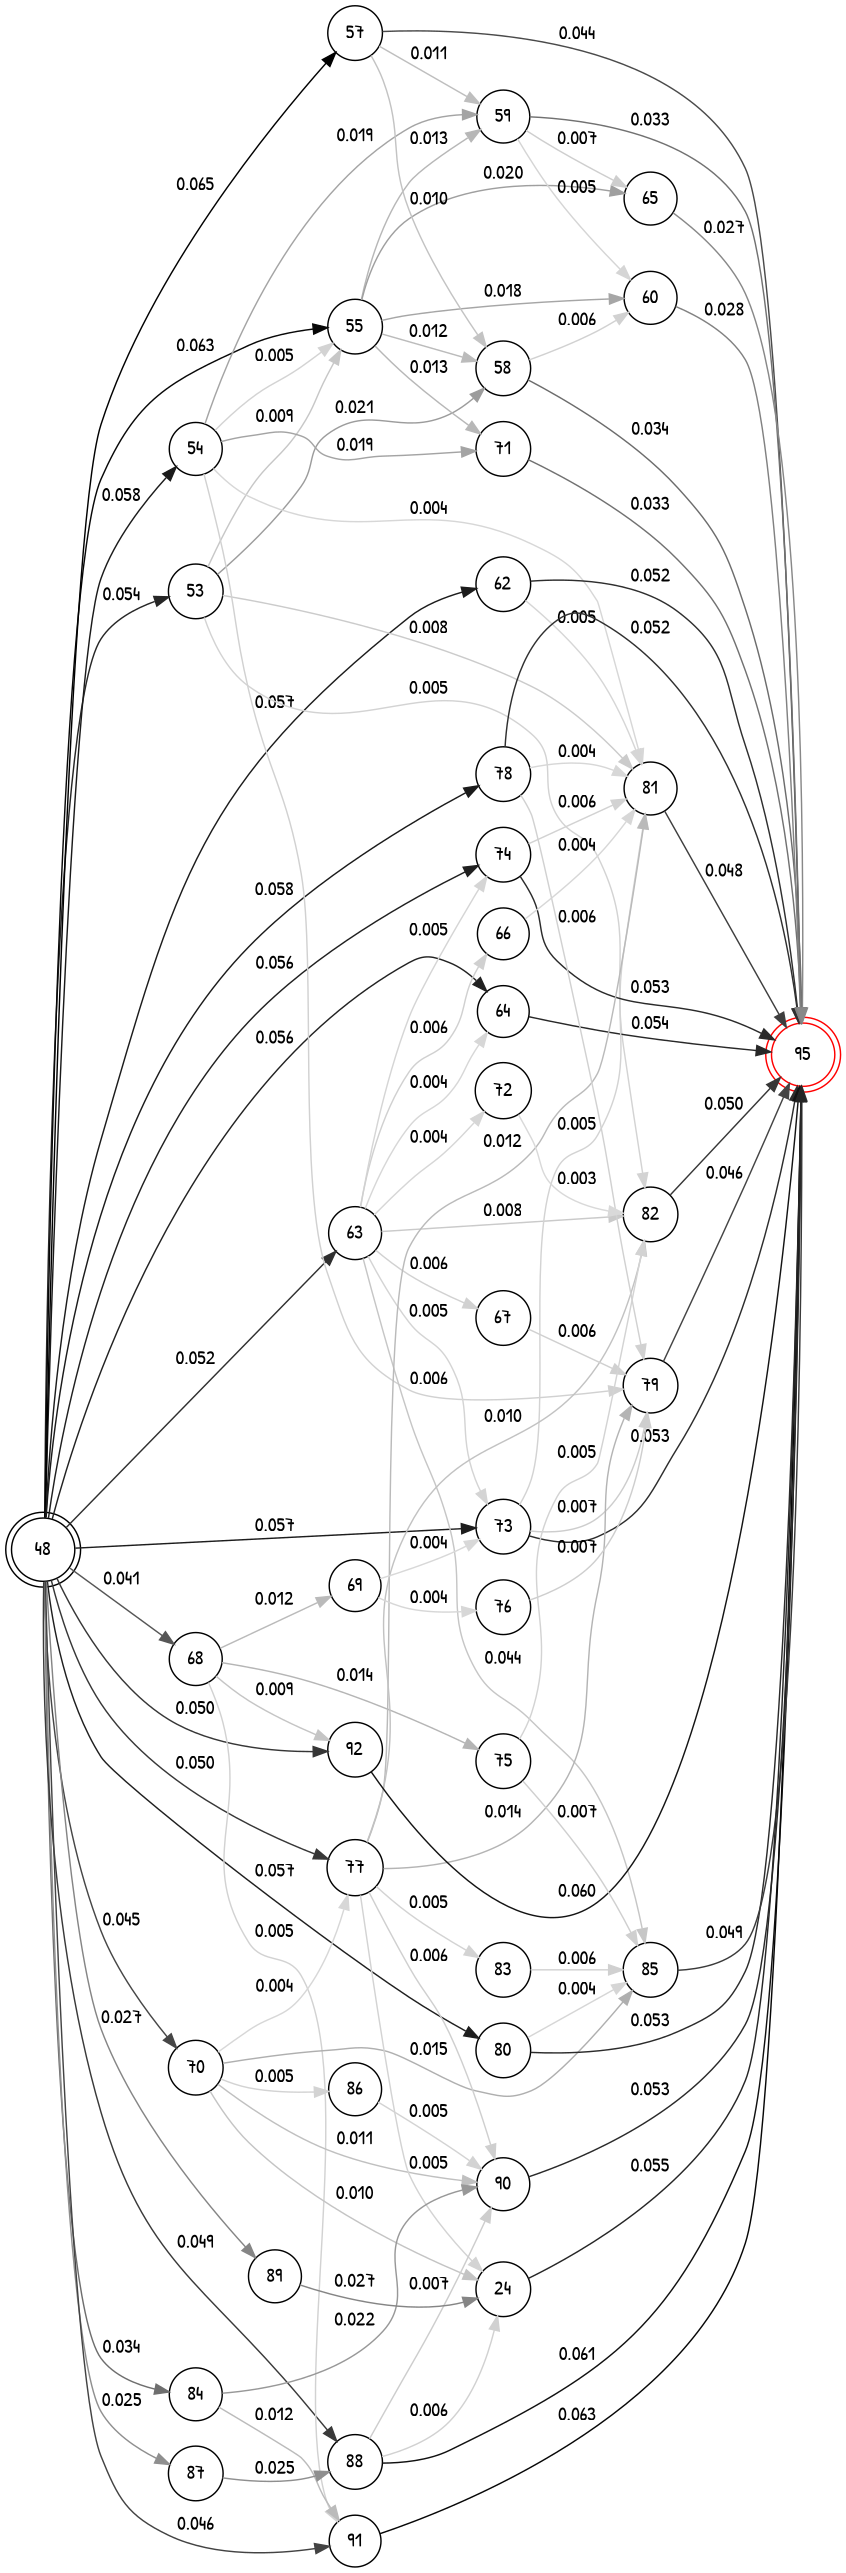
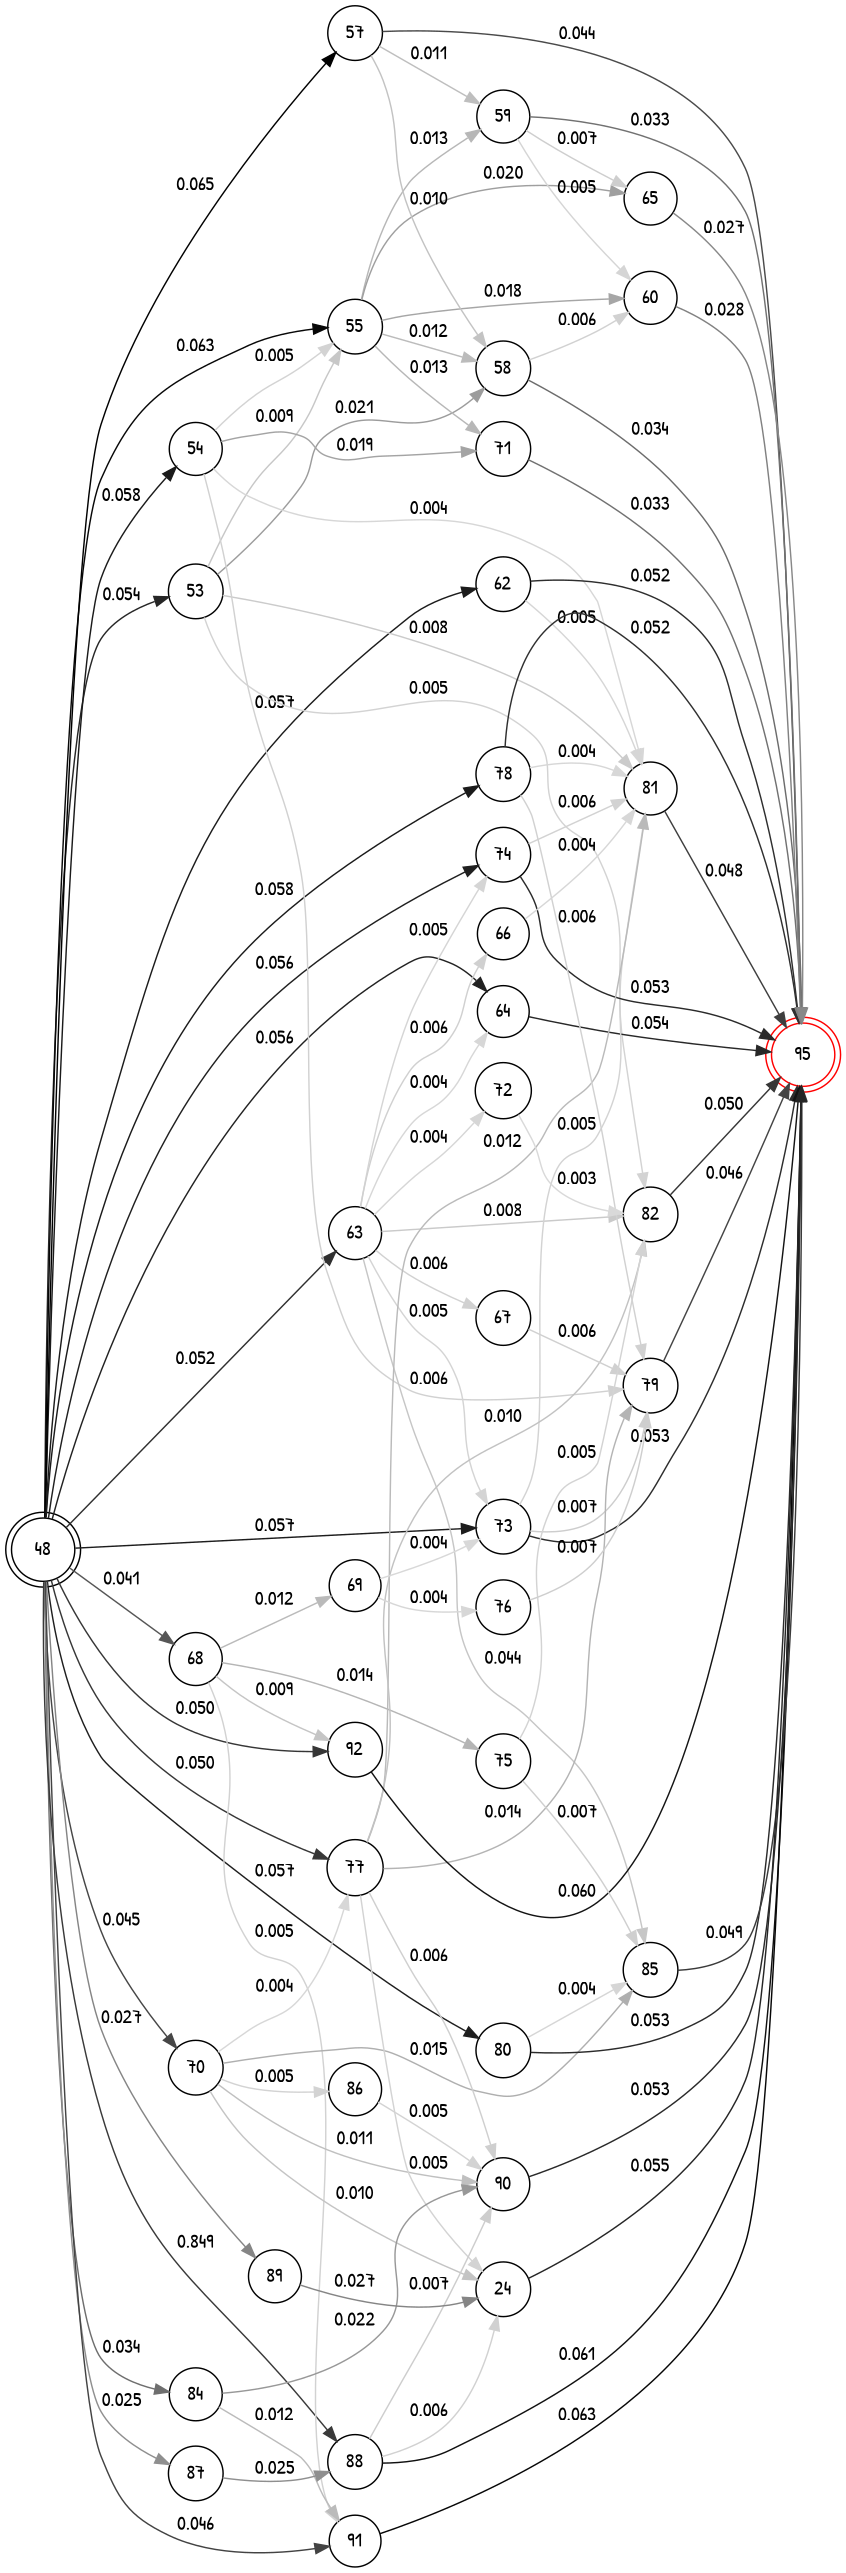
(298, 235) -> none
(503, 1970) -> none
(196, 2243) -> (196, 2243)
